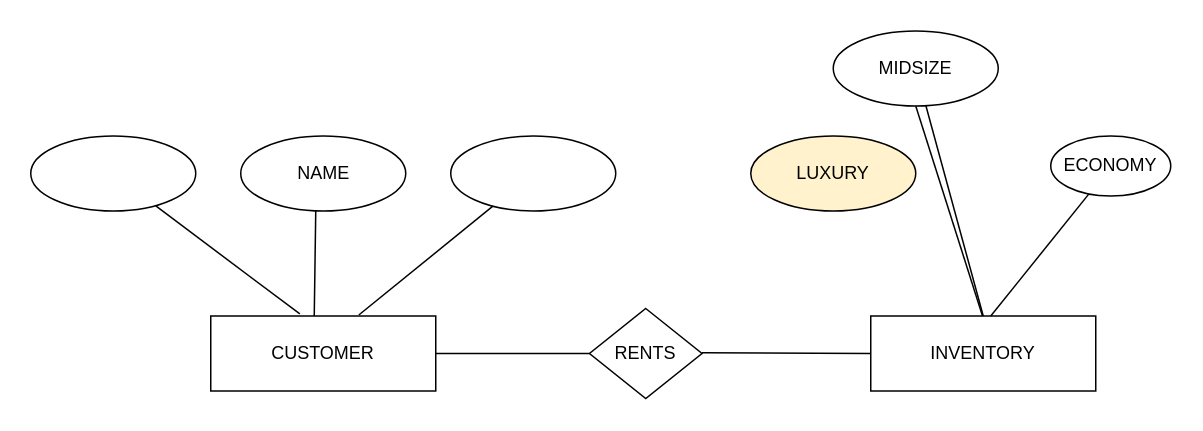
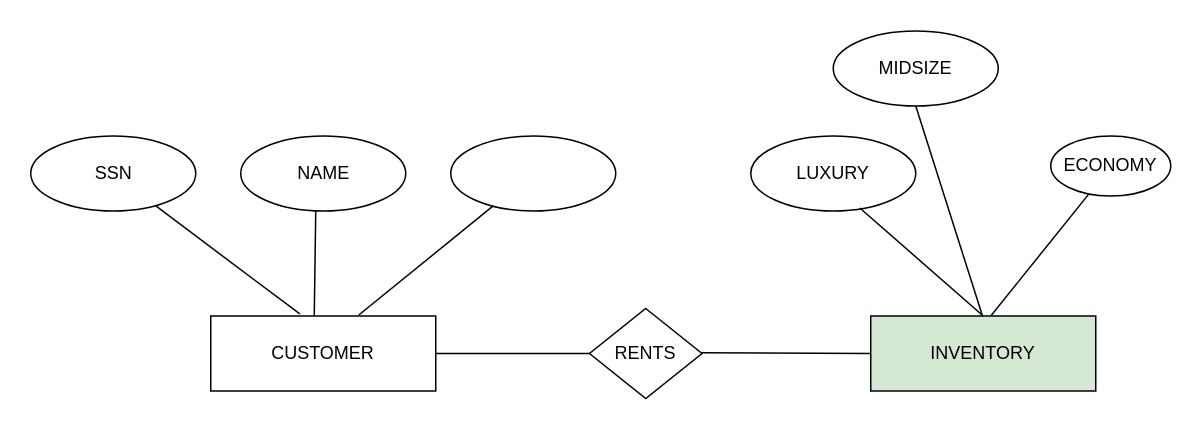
none -> (113, 173)
(833, 173) -> (833, 173)
(953, 206) -> (922, 262)
(983, 353) -> (983, 353)
